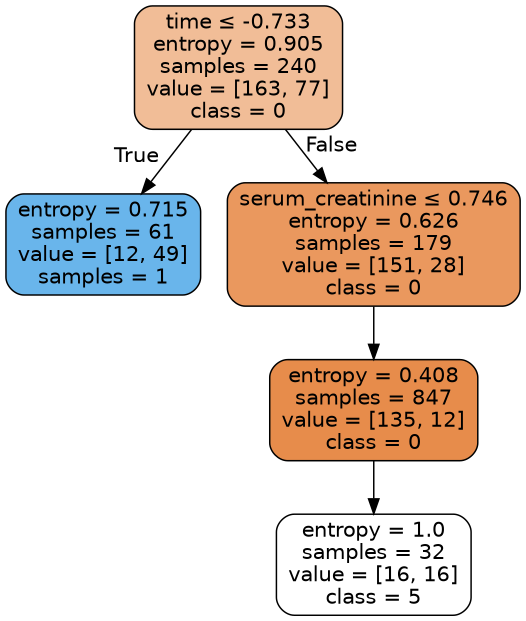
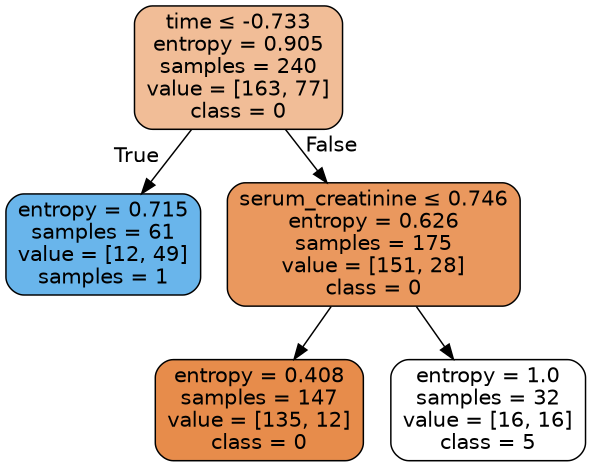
(374, 244) -> (374, 244)
(374, 398) -> (259, 398)
(374, 480) -> (431, 327)
